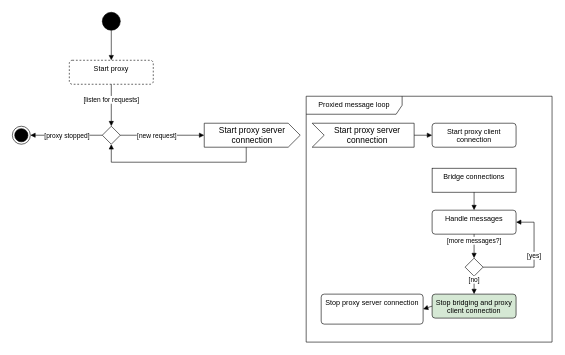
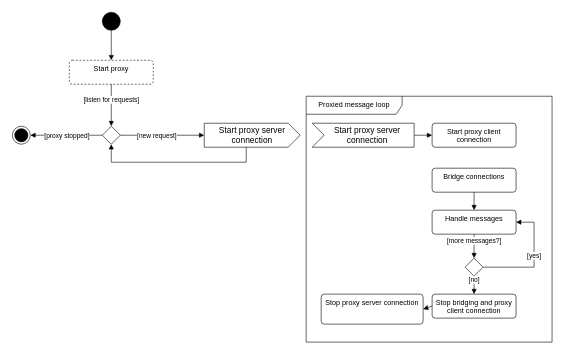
(474, 180) -> (474, 180)
(474, 306) -> (474, 306)
